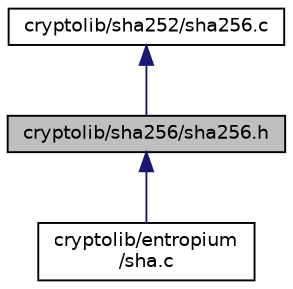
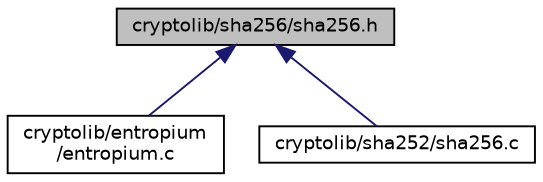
(146, 90) -> (334, 92)
(146, 252) -> (116, 144)
